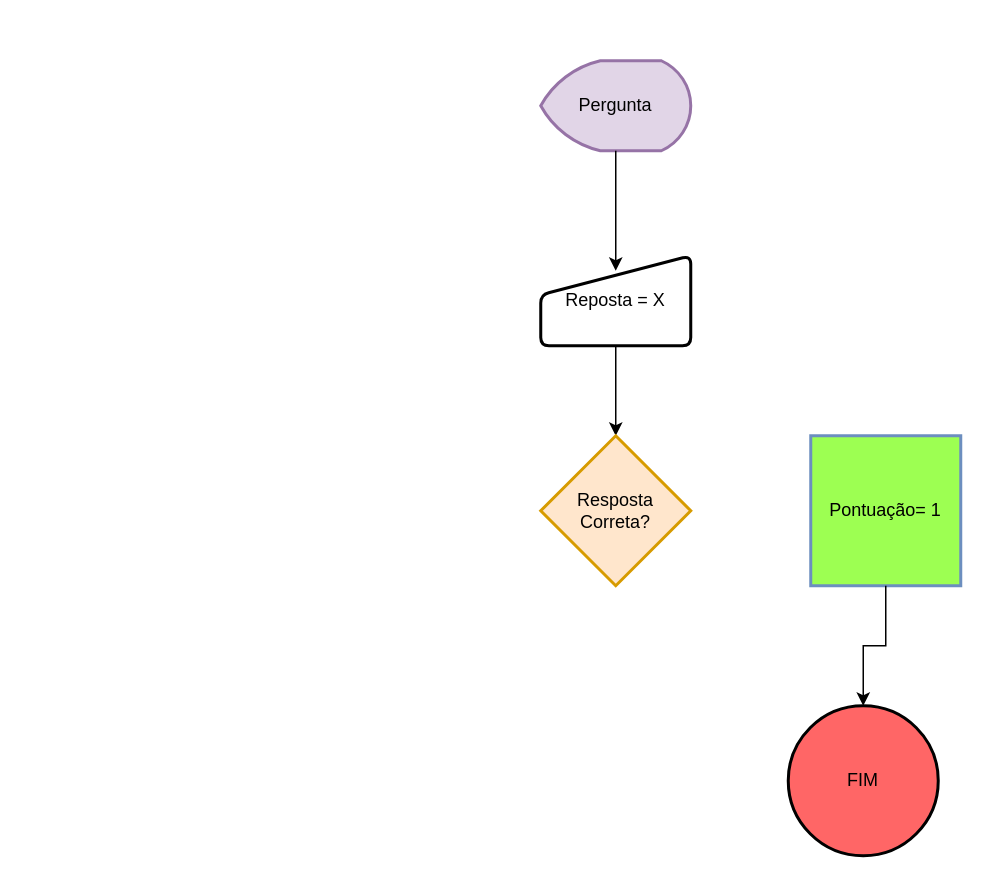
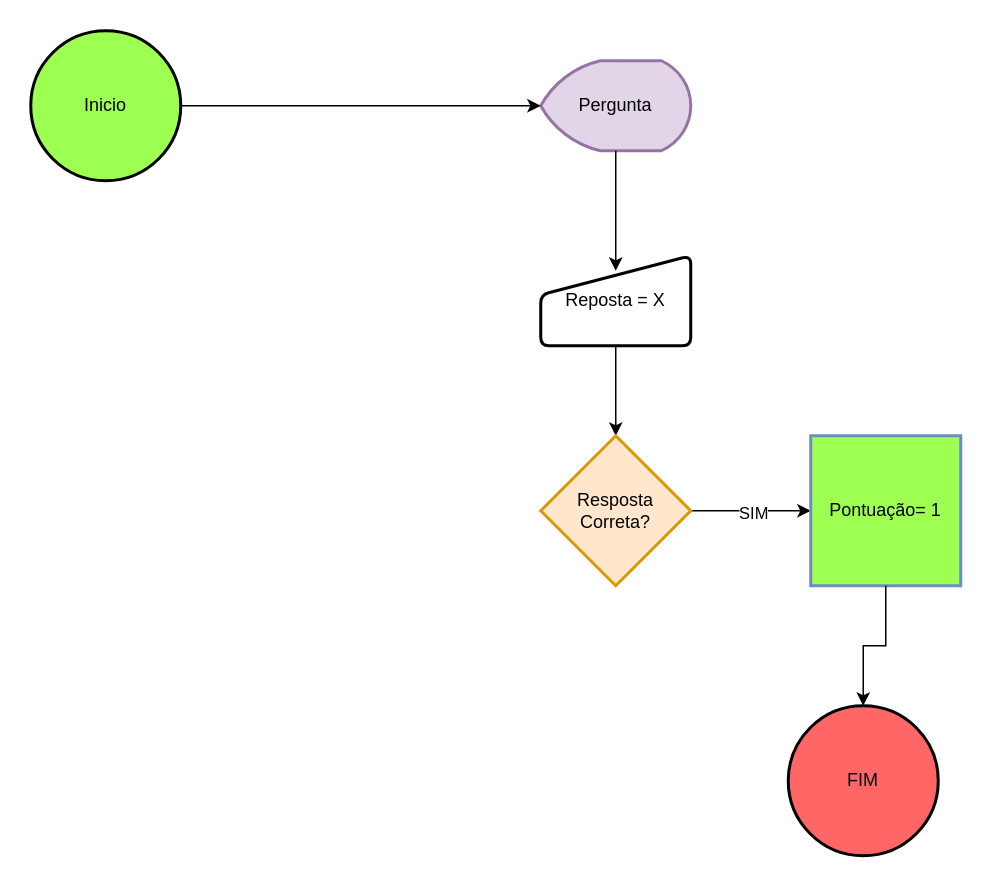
none -> (106, 106)
none -> (356, 106)
none -> (746, 511)
